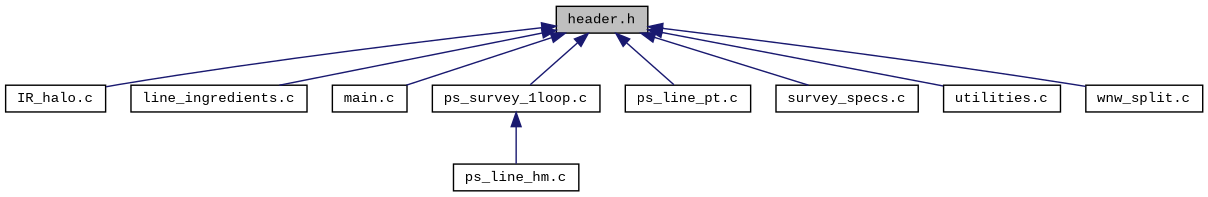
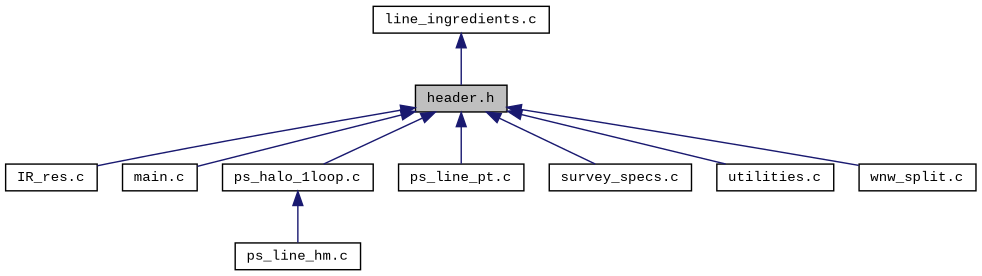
(411, 59) -> (461, 67)
(56, 99) -> (51, 177)
(516, 99) -> (298, 177)
